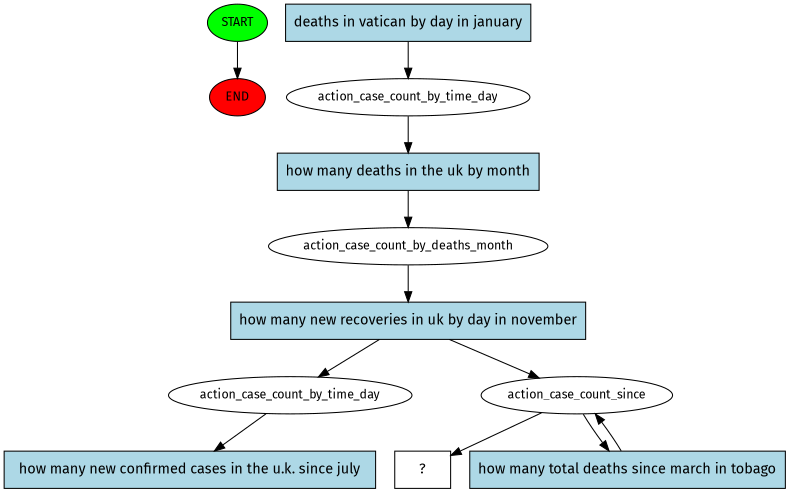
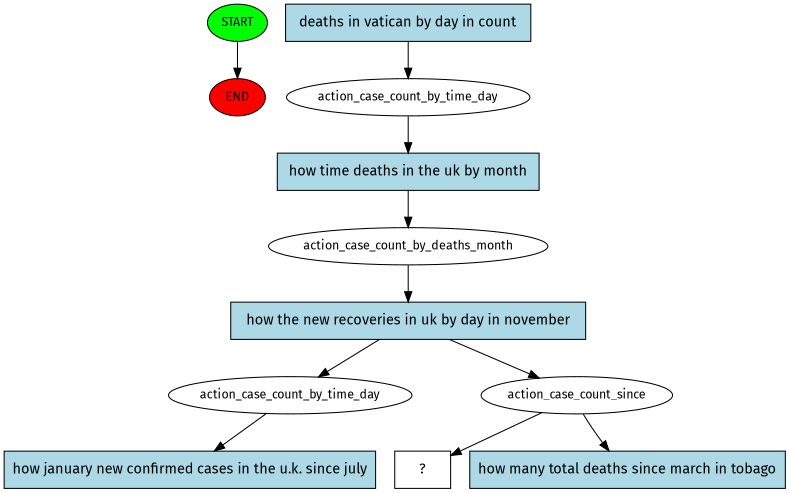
(408, 23) -> (408, 23)
(408, 172) -> (408, 172)
(408, 321) -> (408, 321)
(612, 436) -> none
(190, 470) -> (190, 470)
